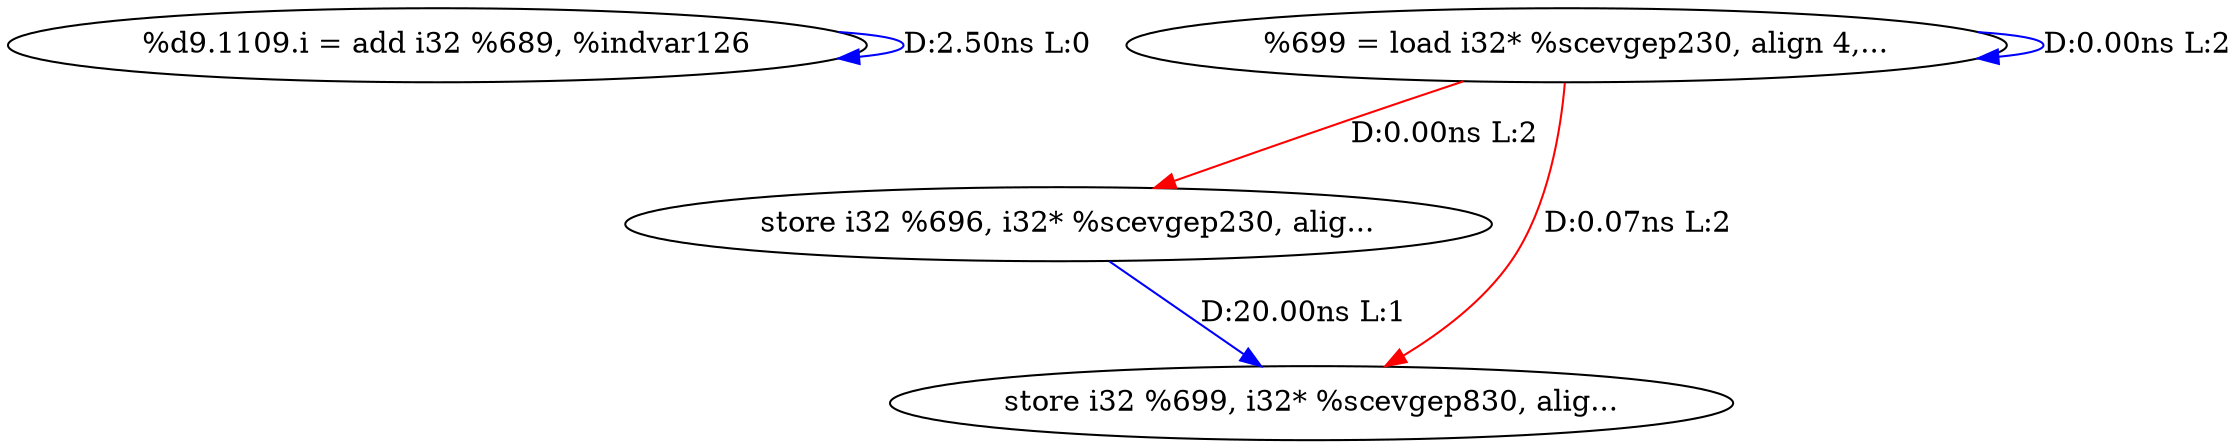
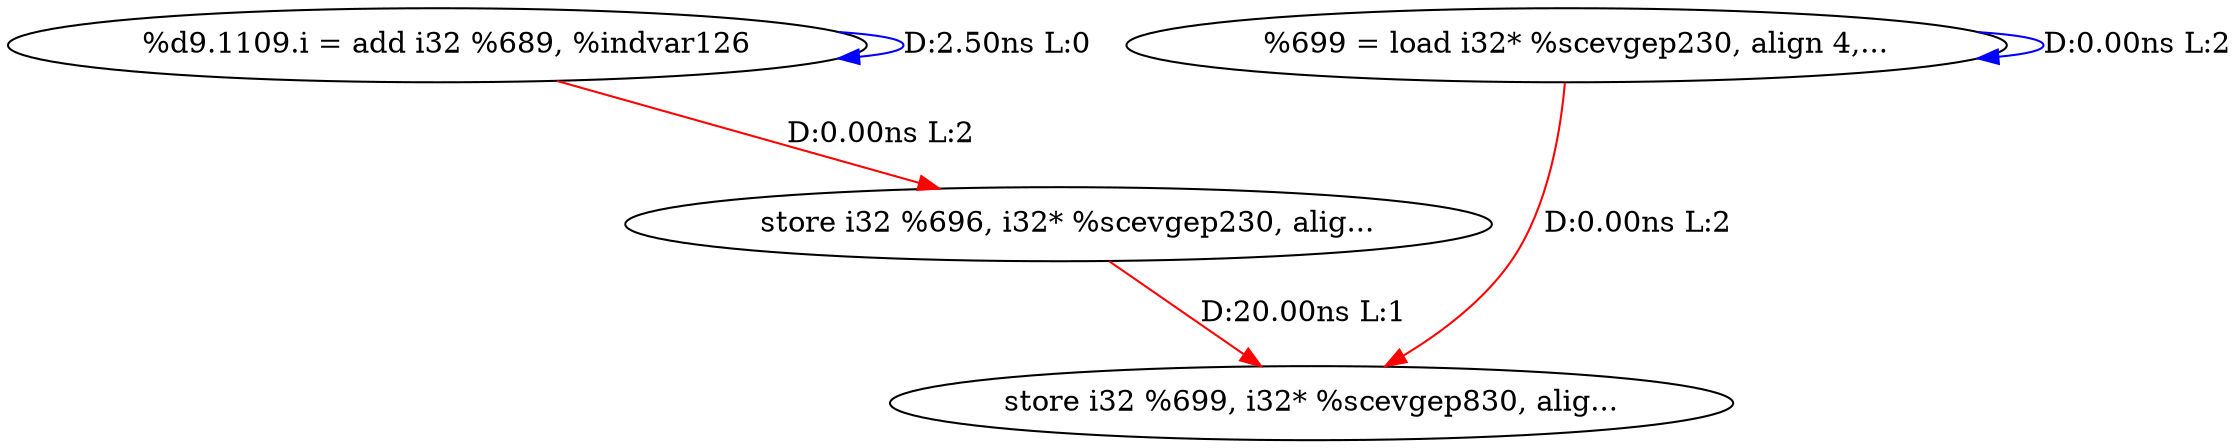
(1319, 130) -> (738, 132)
(1638, 224) -> (1638, 224)
(1176, 308) -> (1176, 308)
